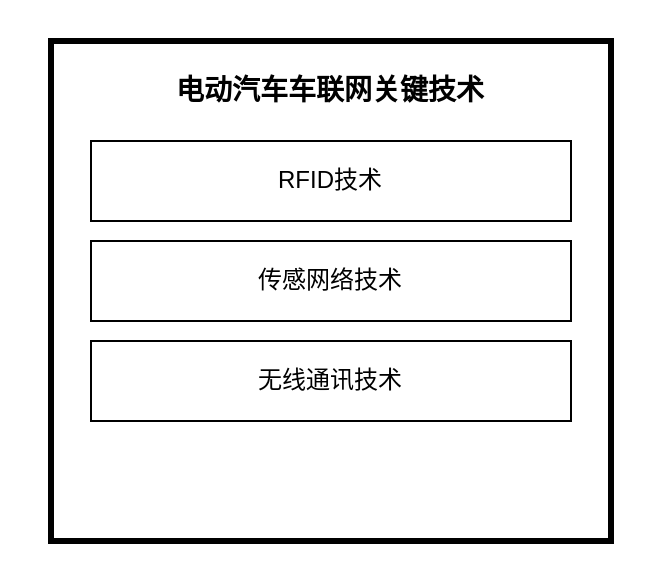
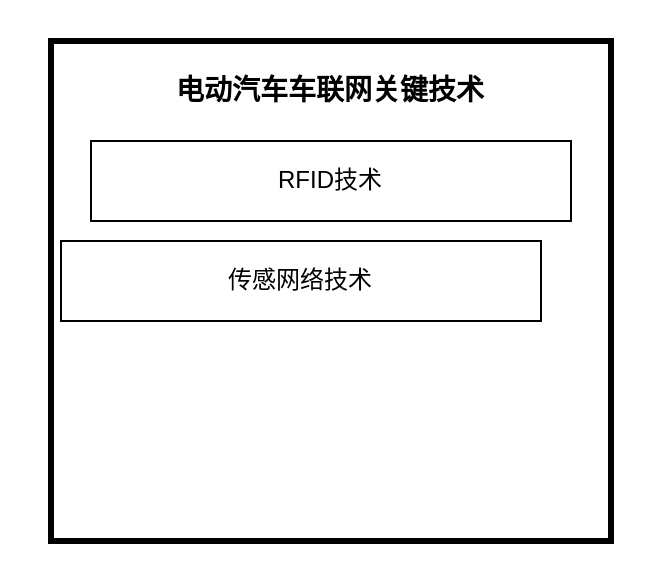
(331, 281) -> (301, 281)
(331, 381) -> none
